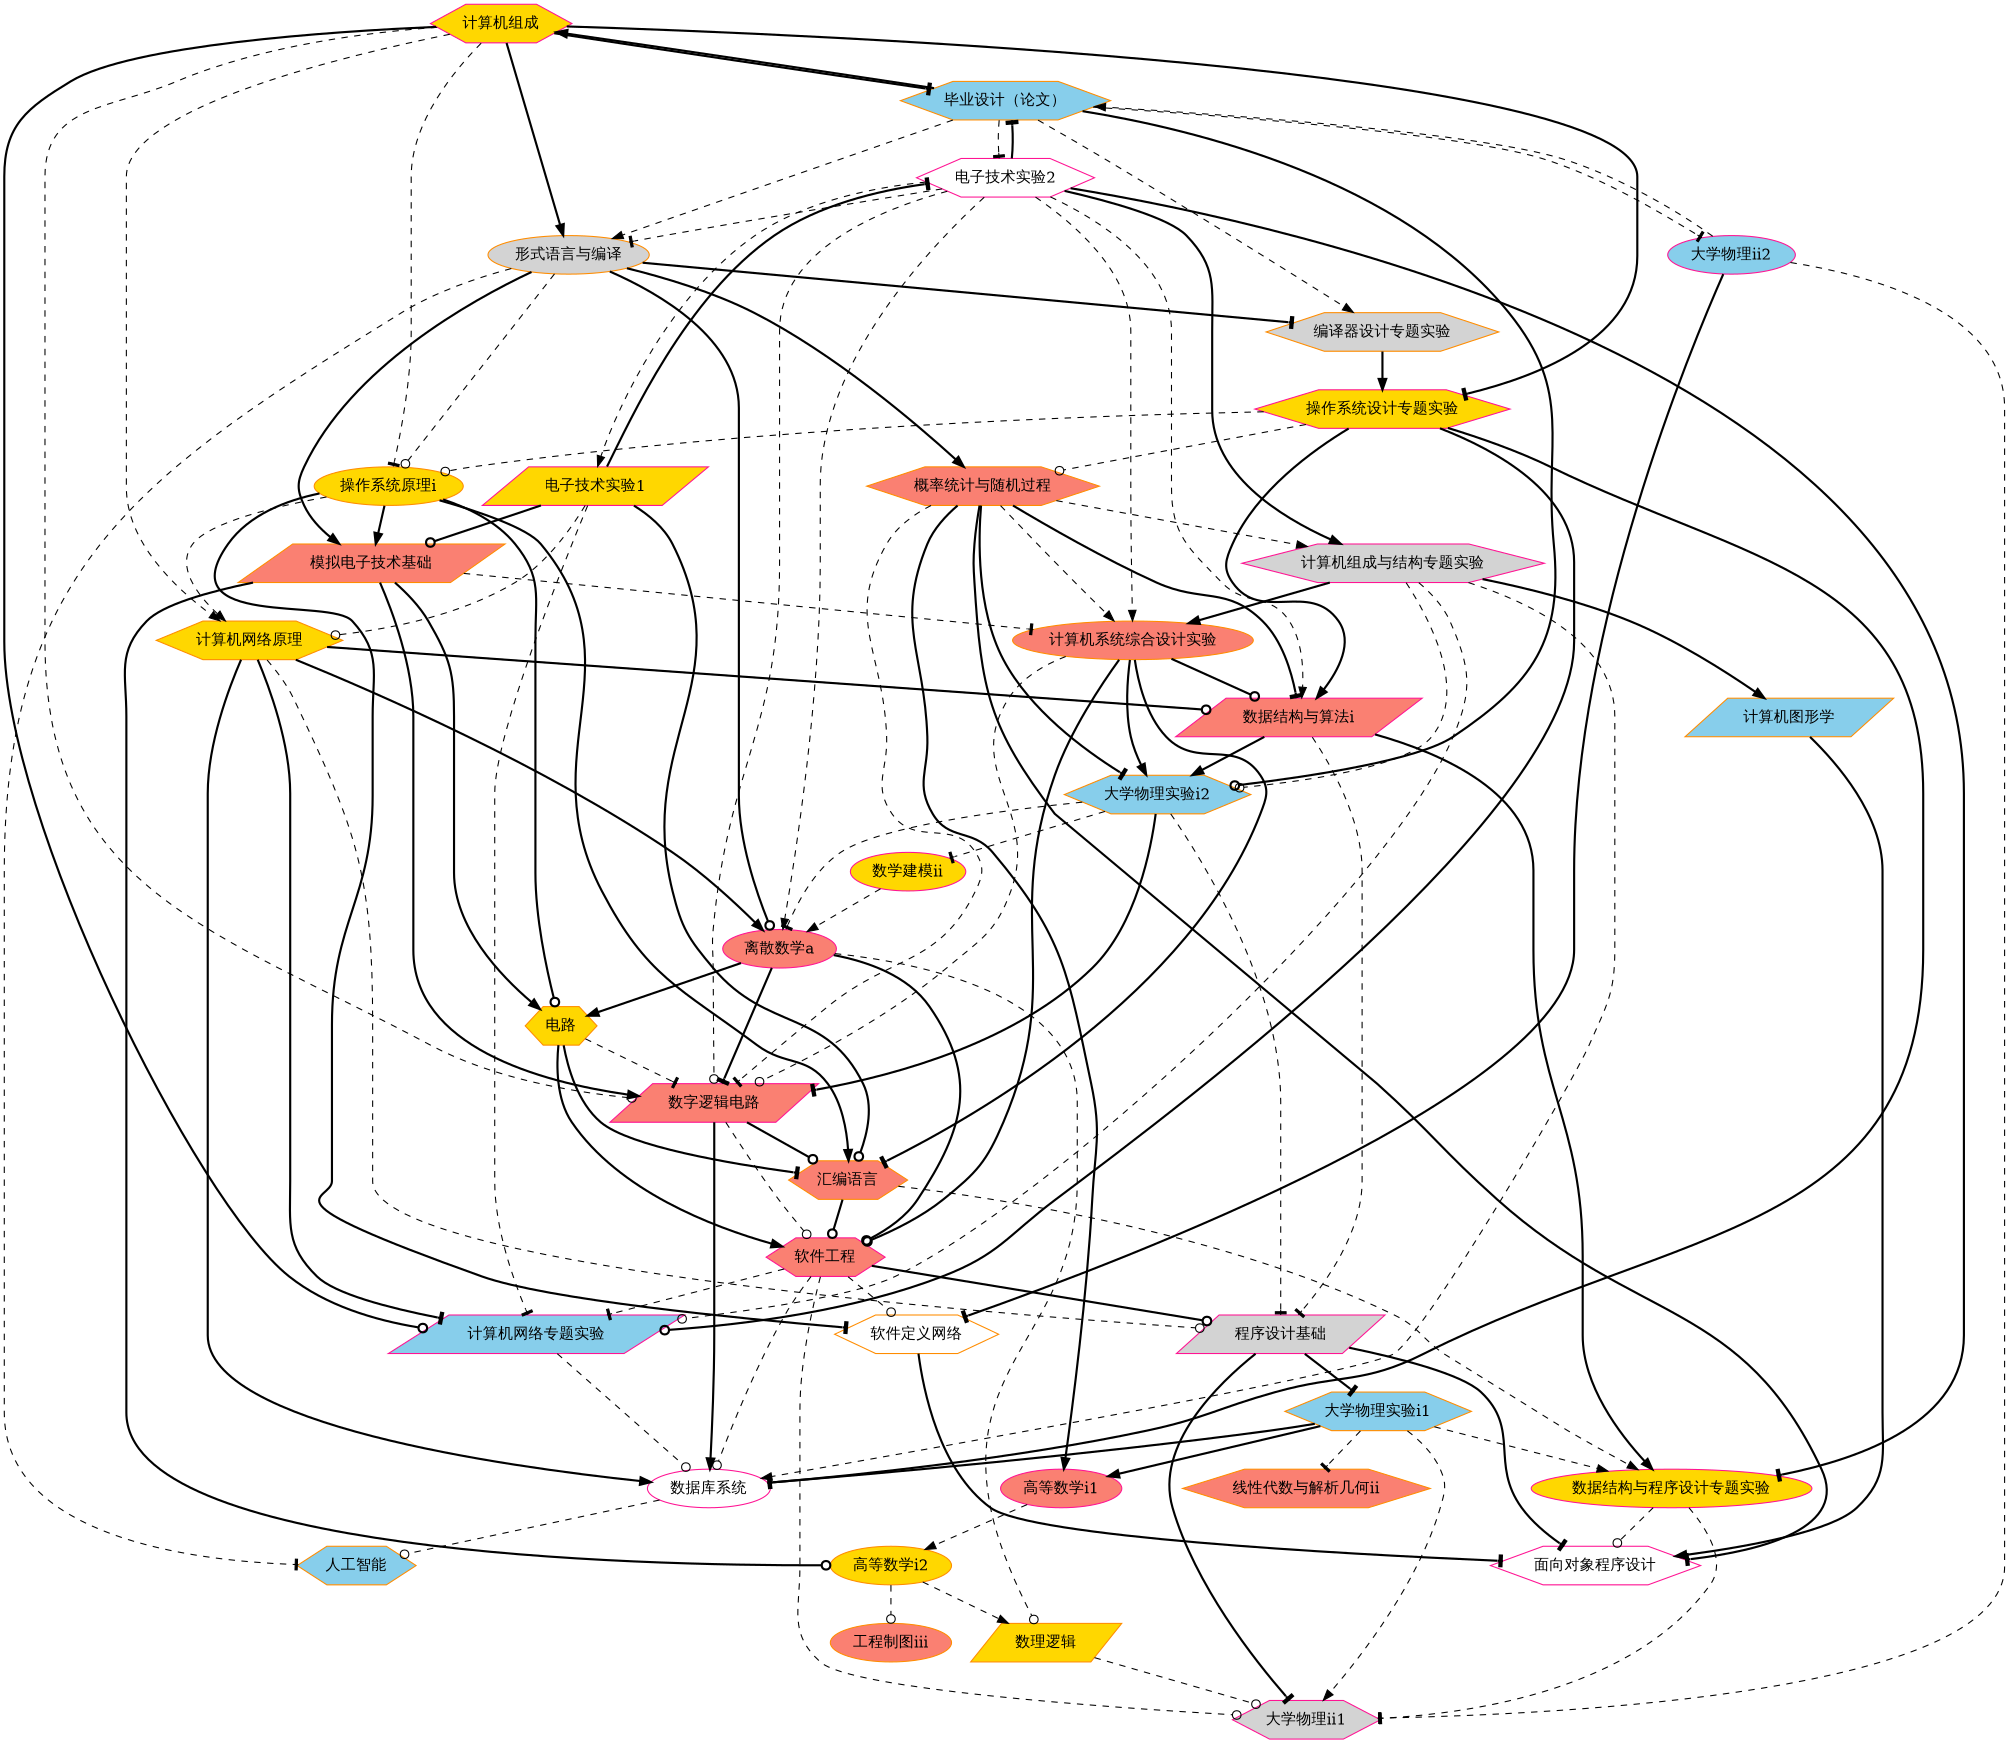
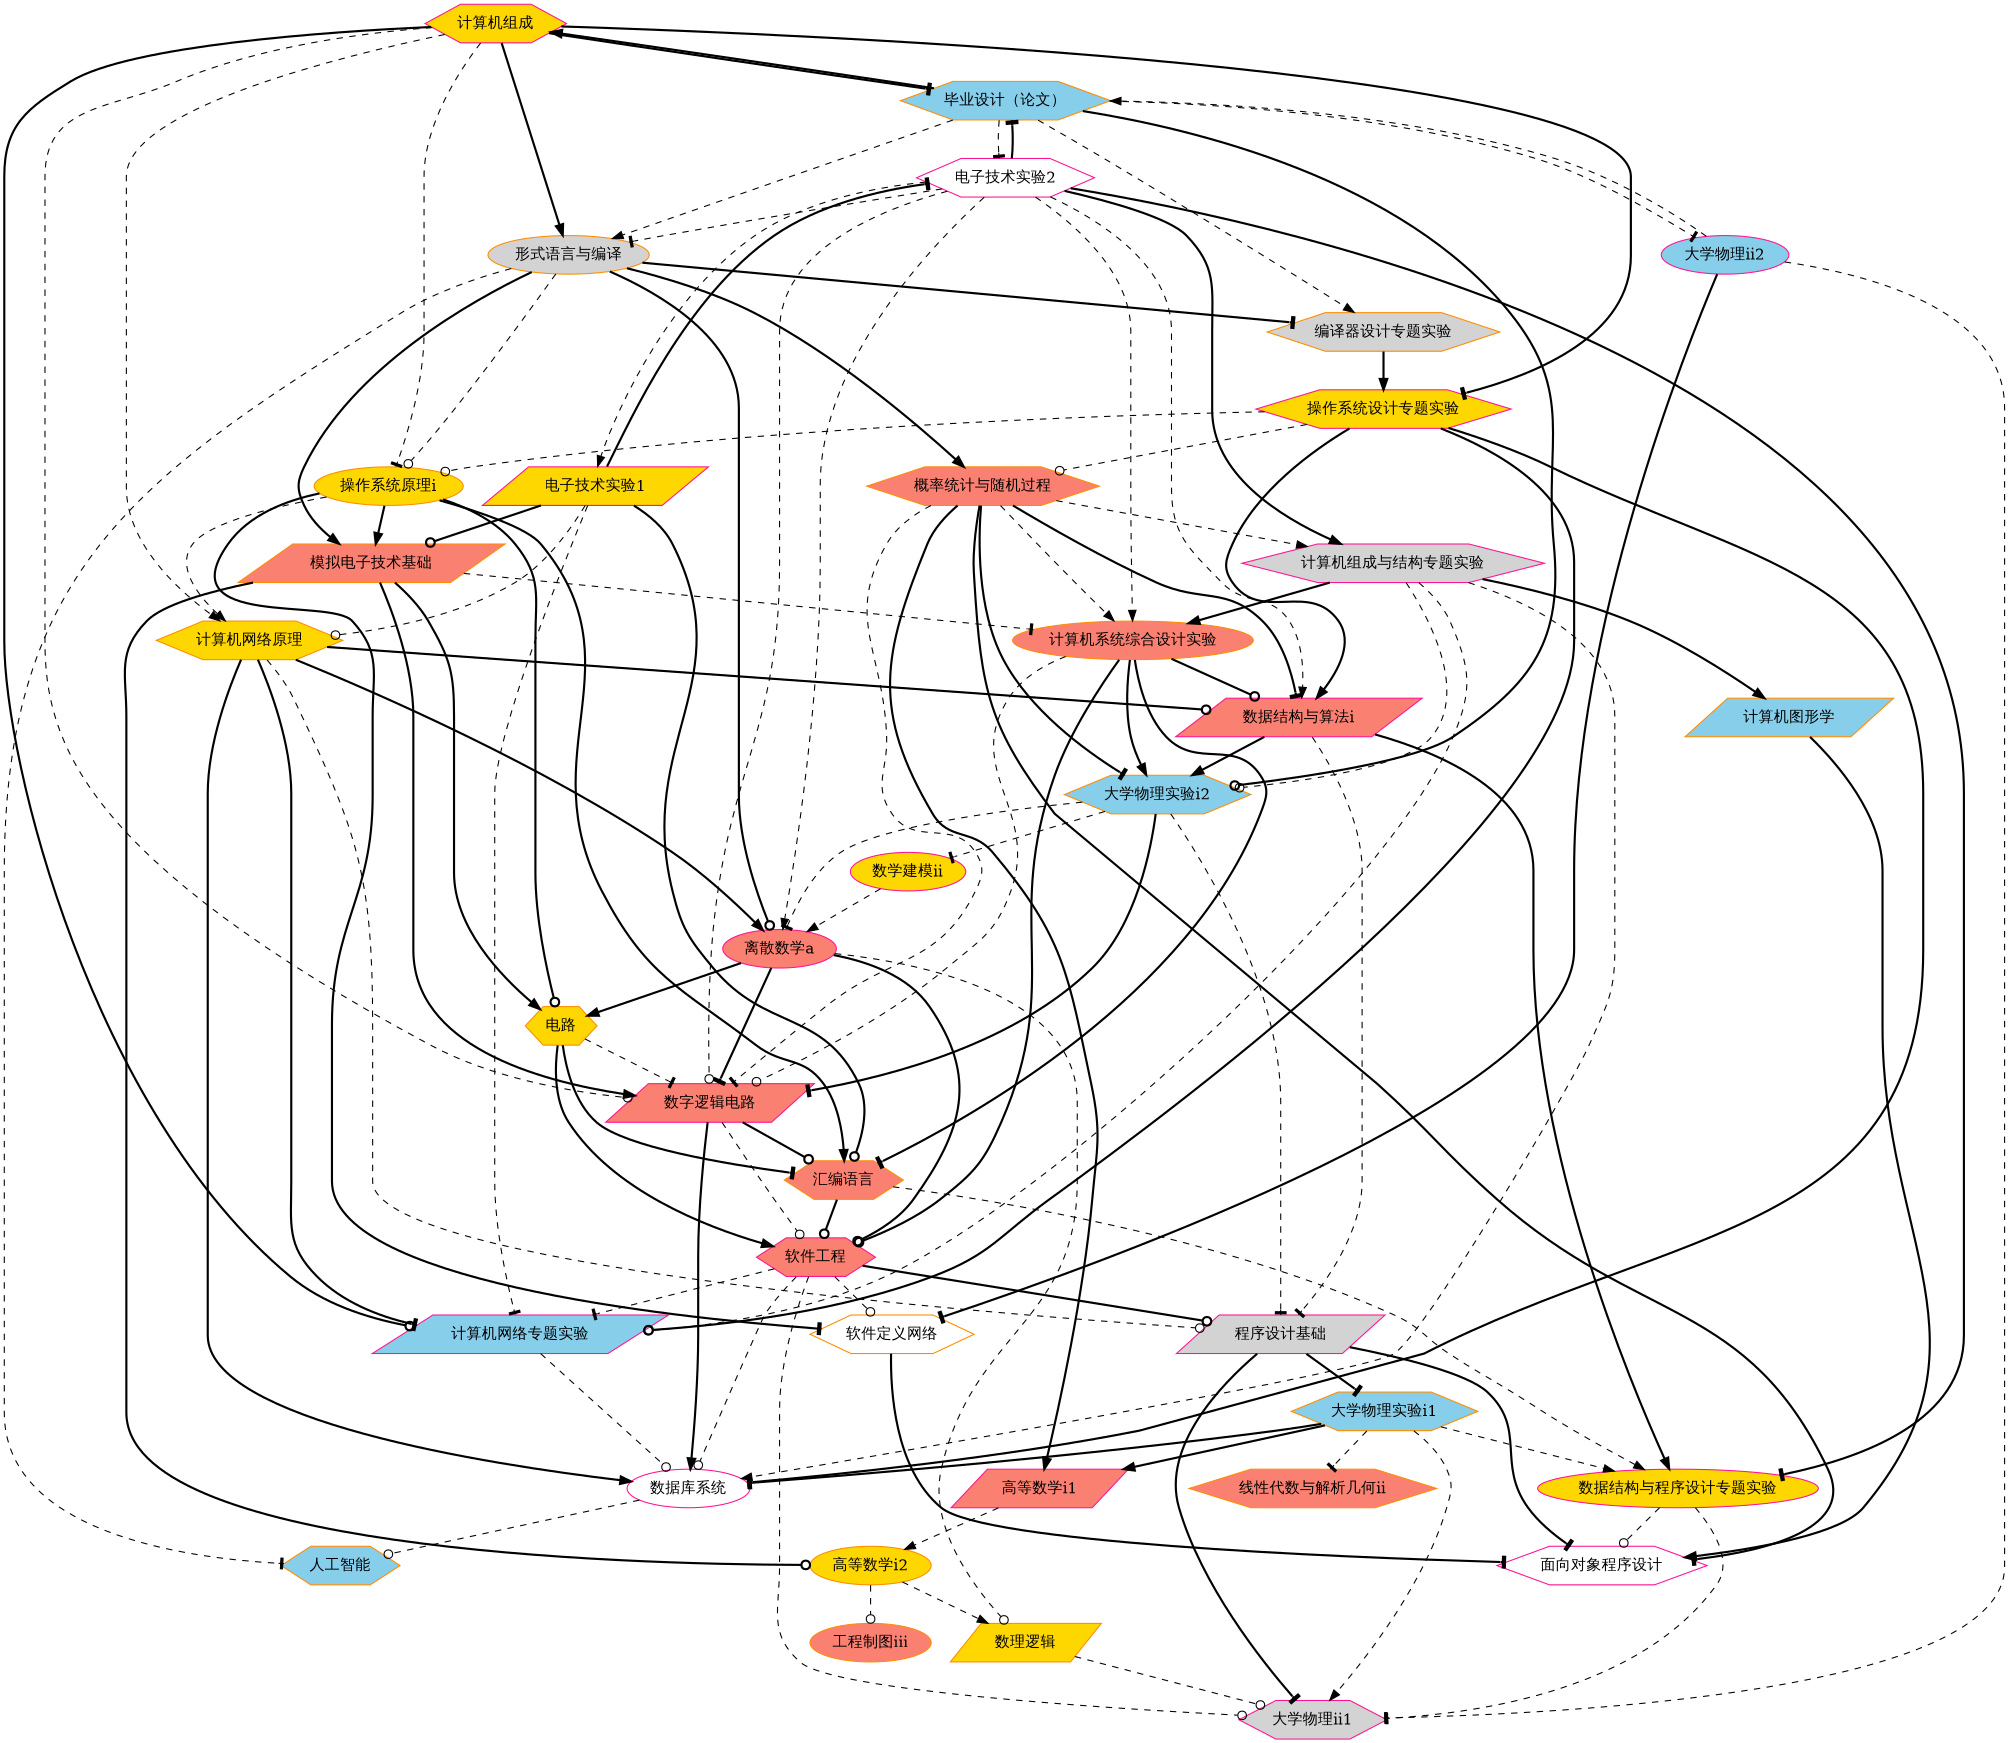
(1061, 1488) -> (1040, 1488)
